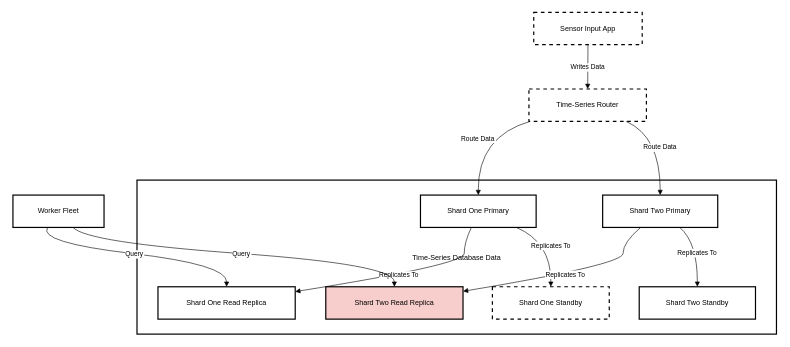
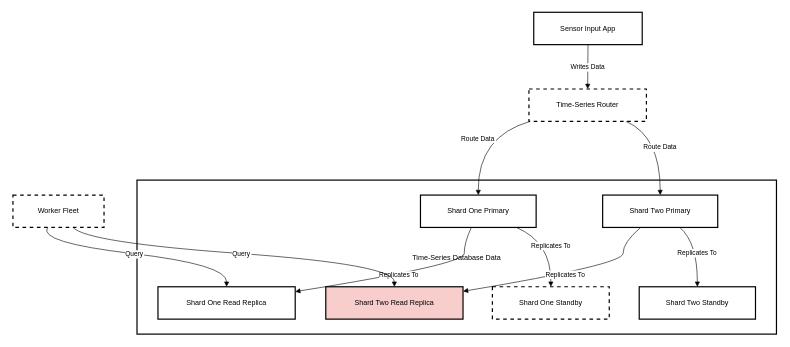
(588, 29) -> (588, 29)
(58, 212) -> (58, 212)
